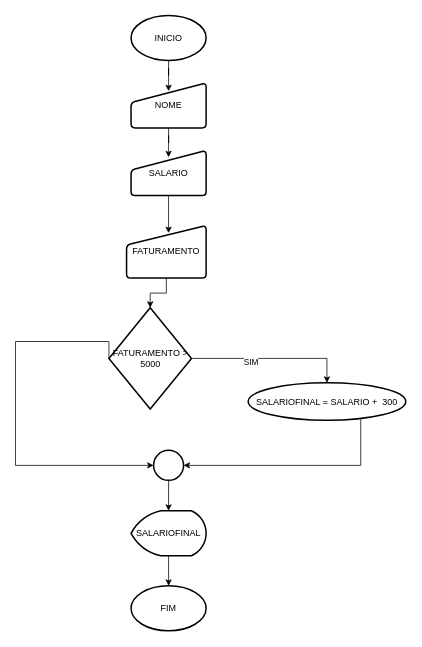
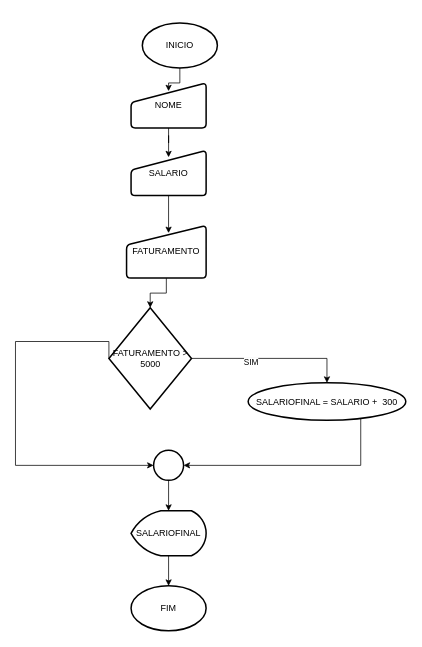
(168, 38) -> (180, 45)
